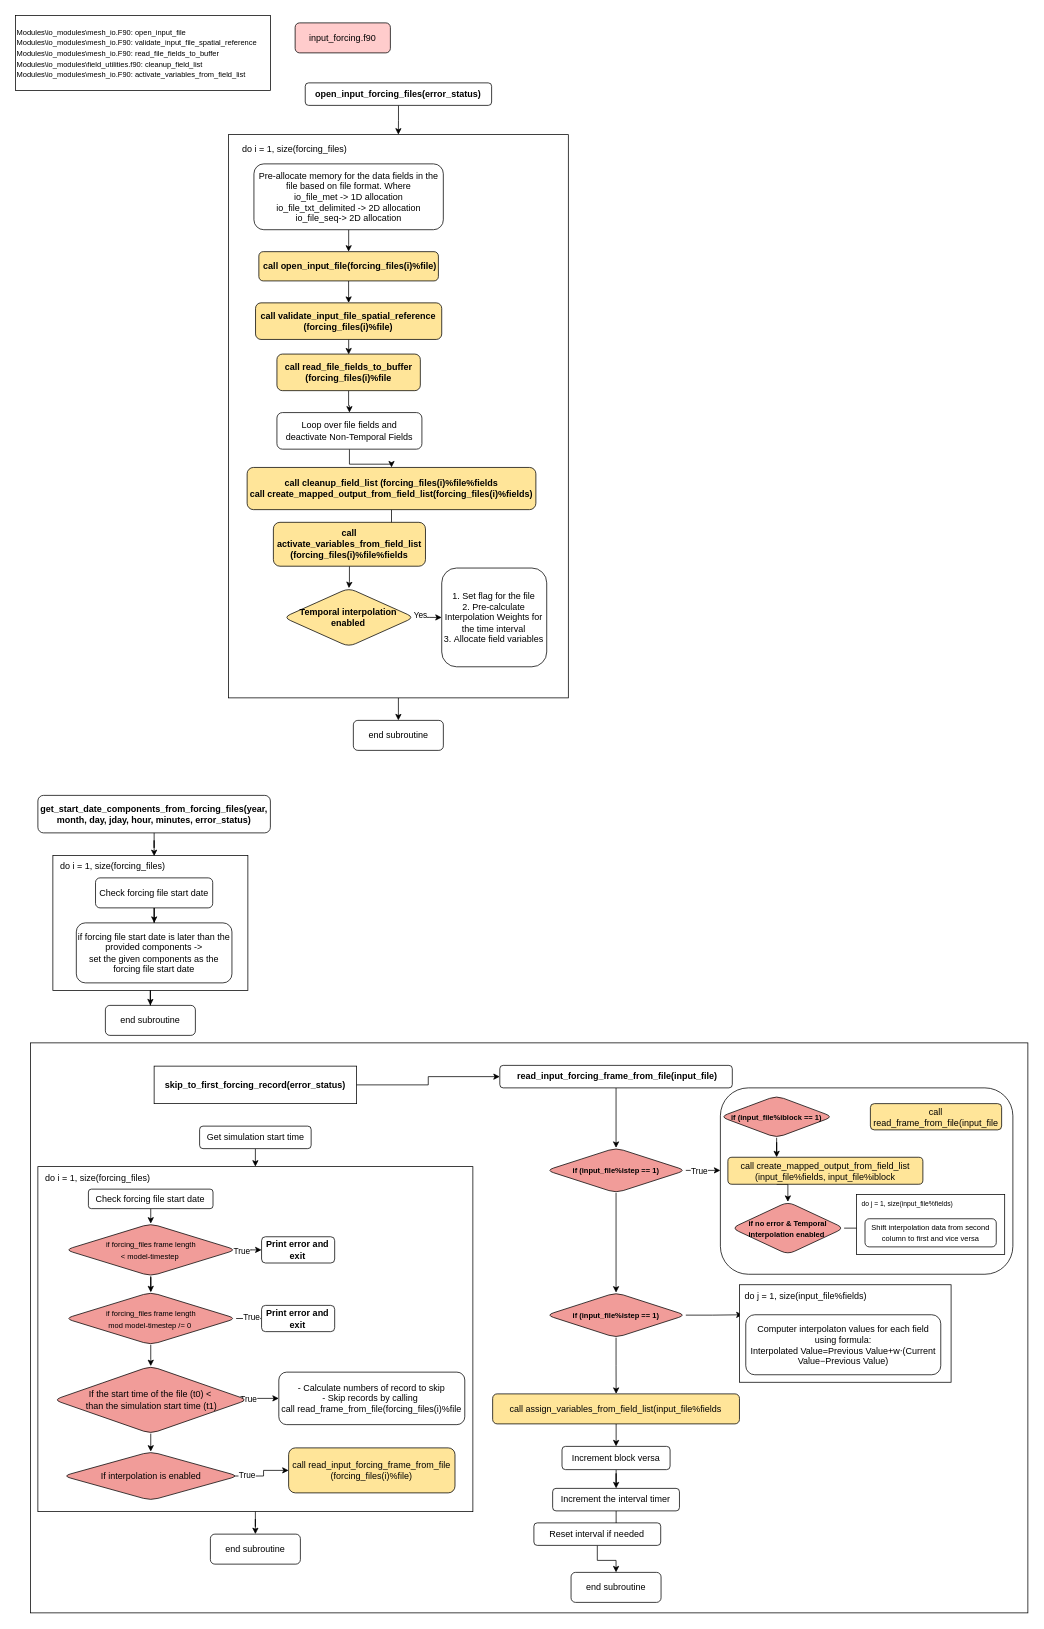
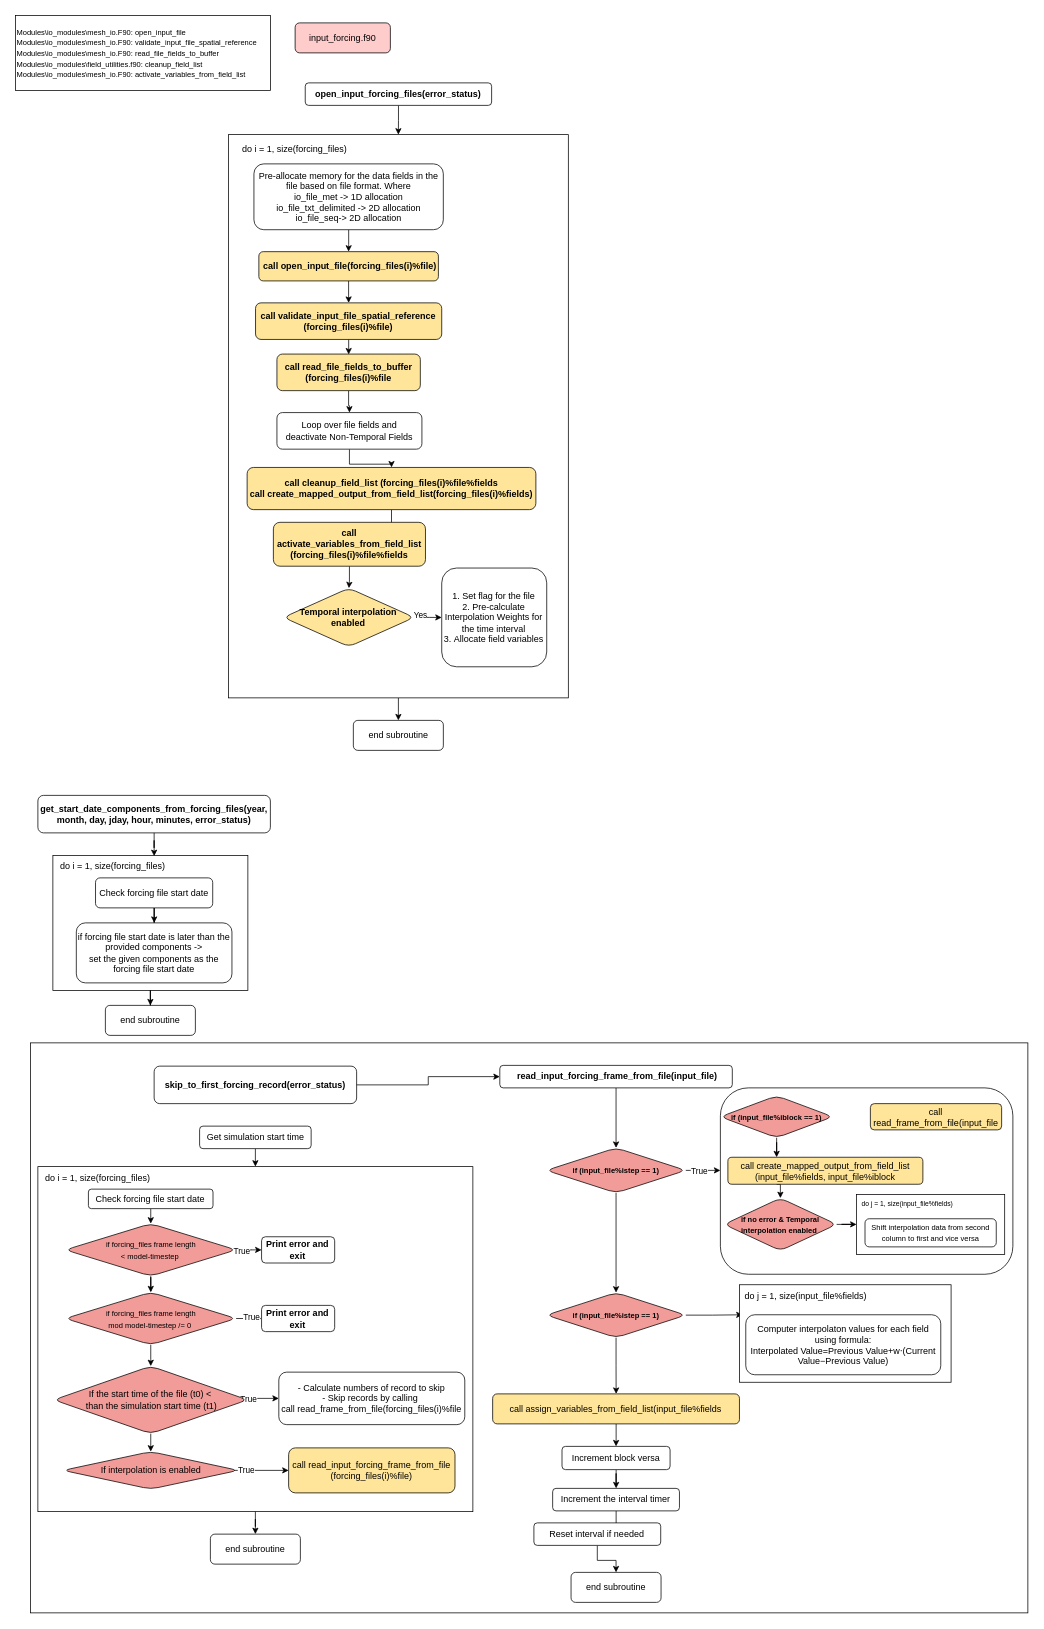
(255, 1085) -> (255, 1085)
(788, 1228) -> (780, 1224)
(151, 1476) -> (151, 1470)
